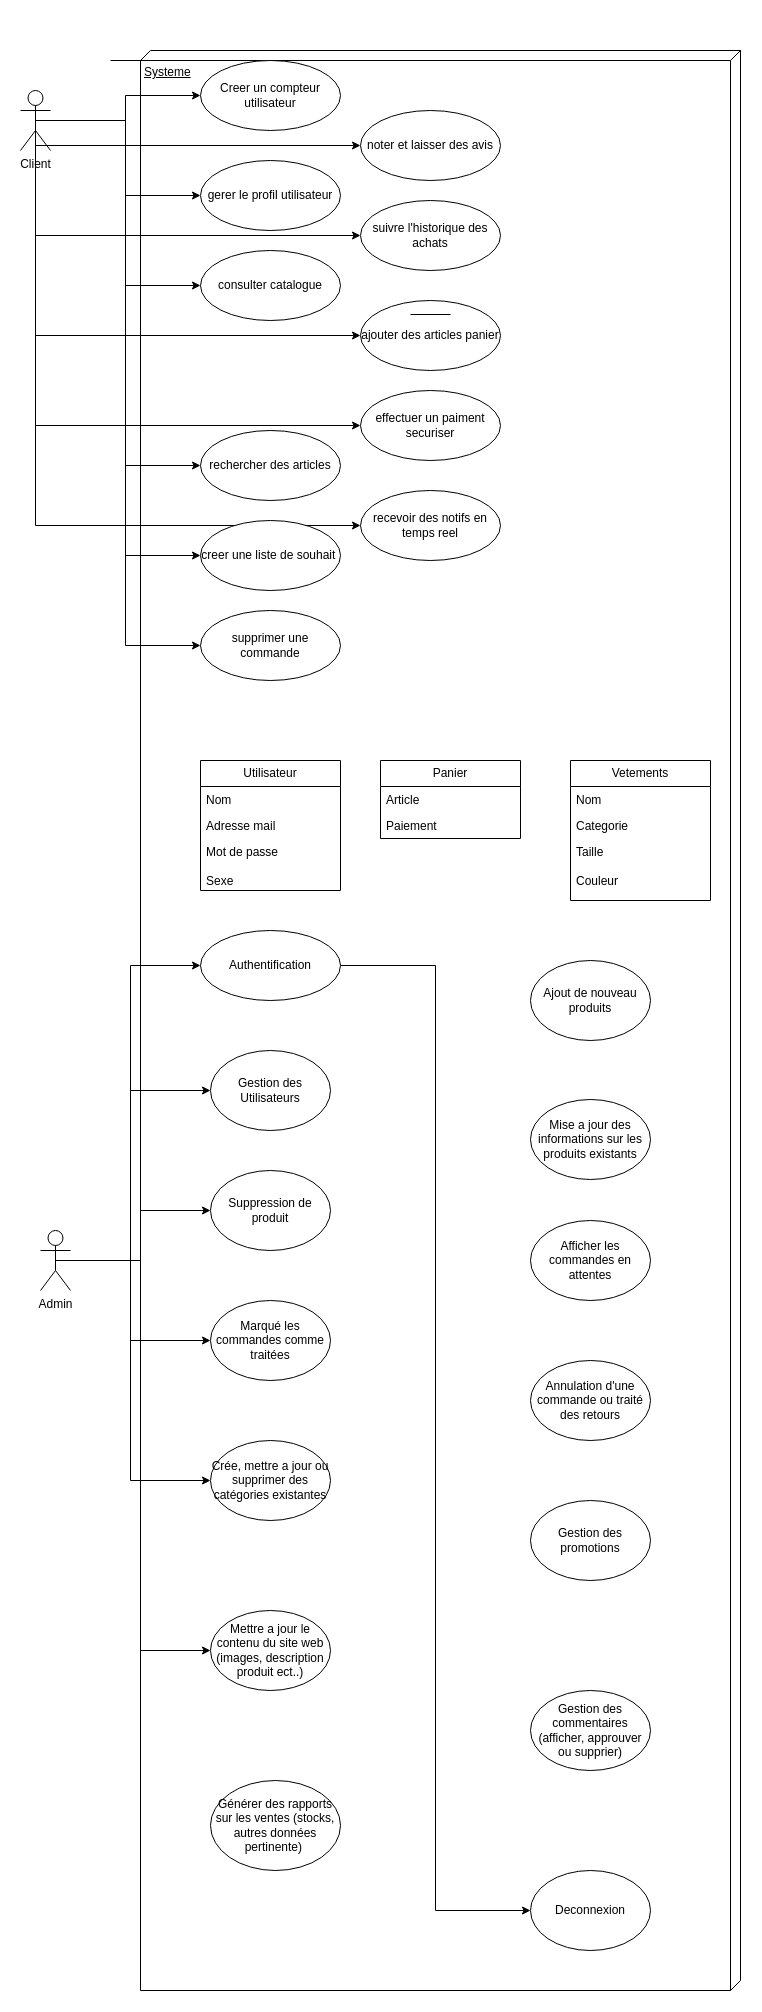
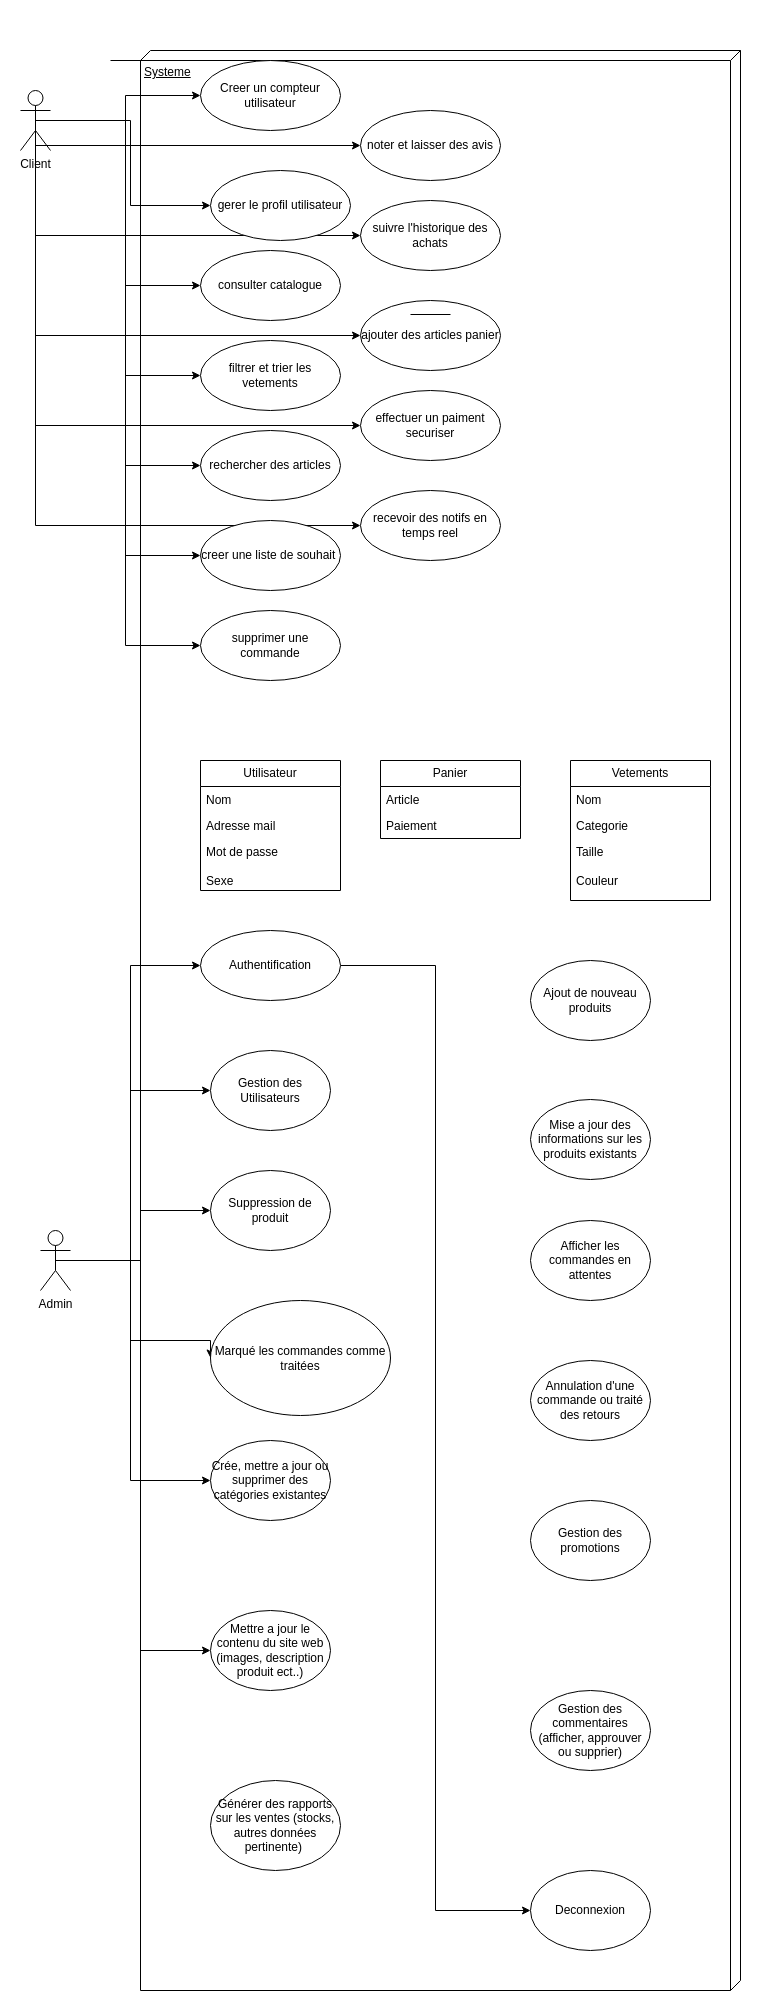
(271, 196) -> (281, 206)
none -> (160, 376)
none -> (271, 376)
(271, 1341) -> (301, 1358)
